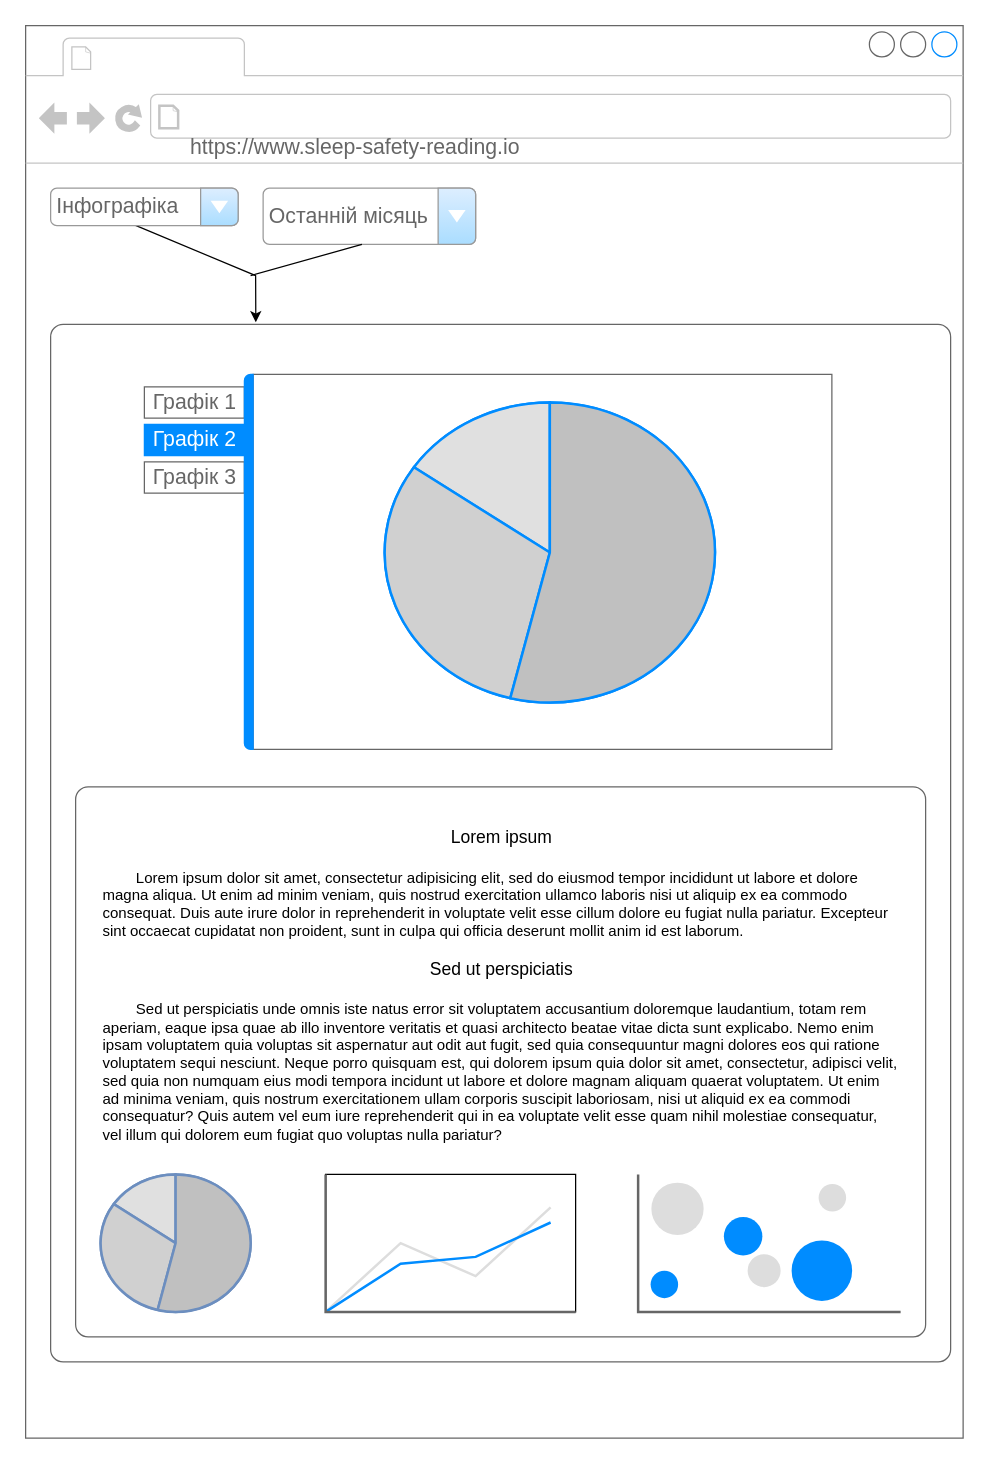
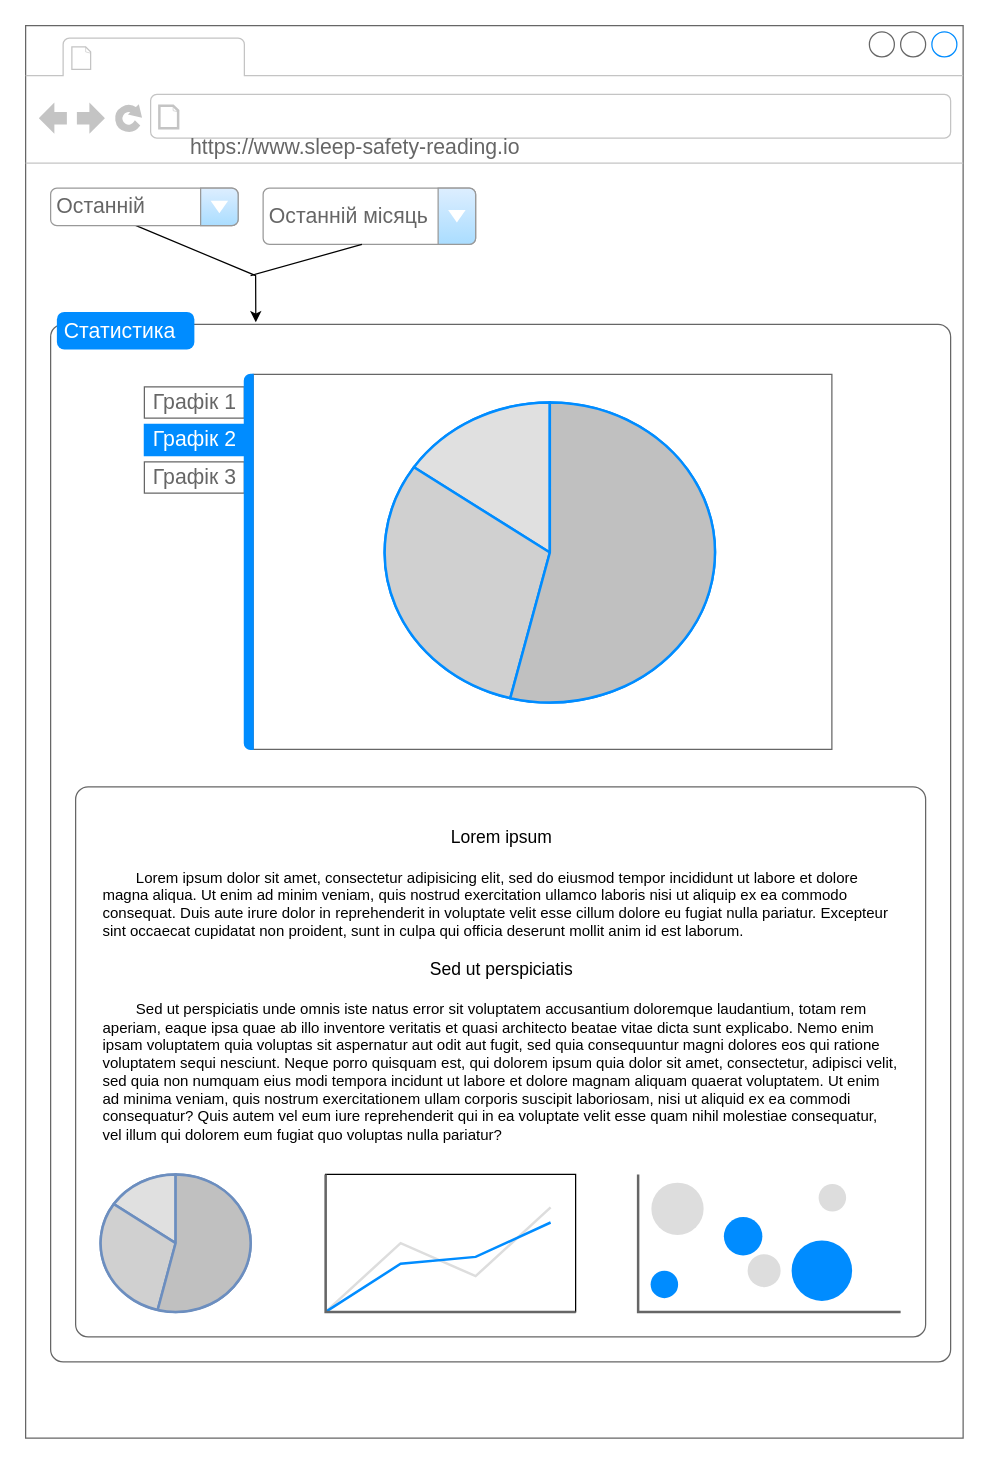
(122, 207) -> (104, 207)
none -> (126, 331)
